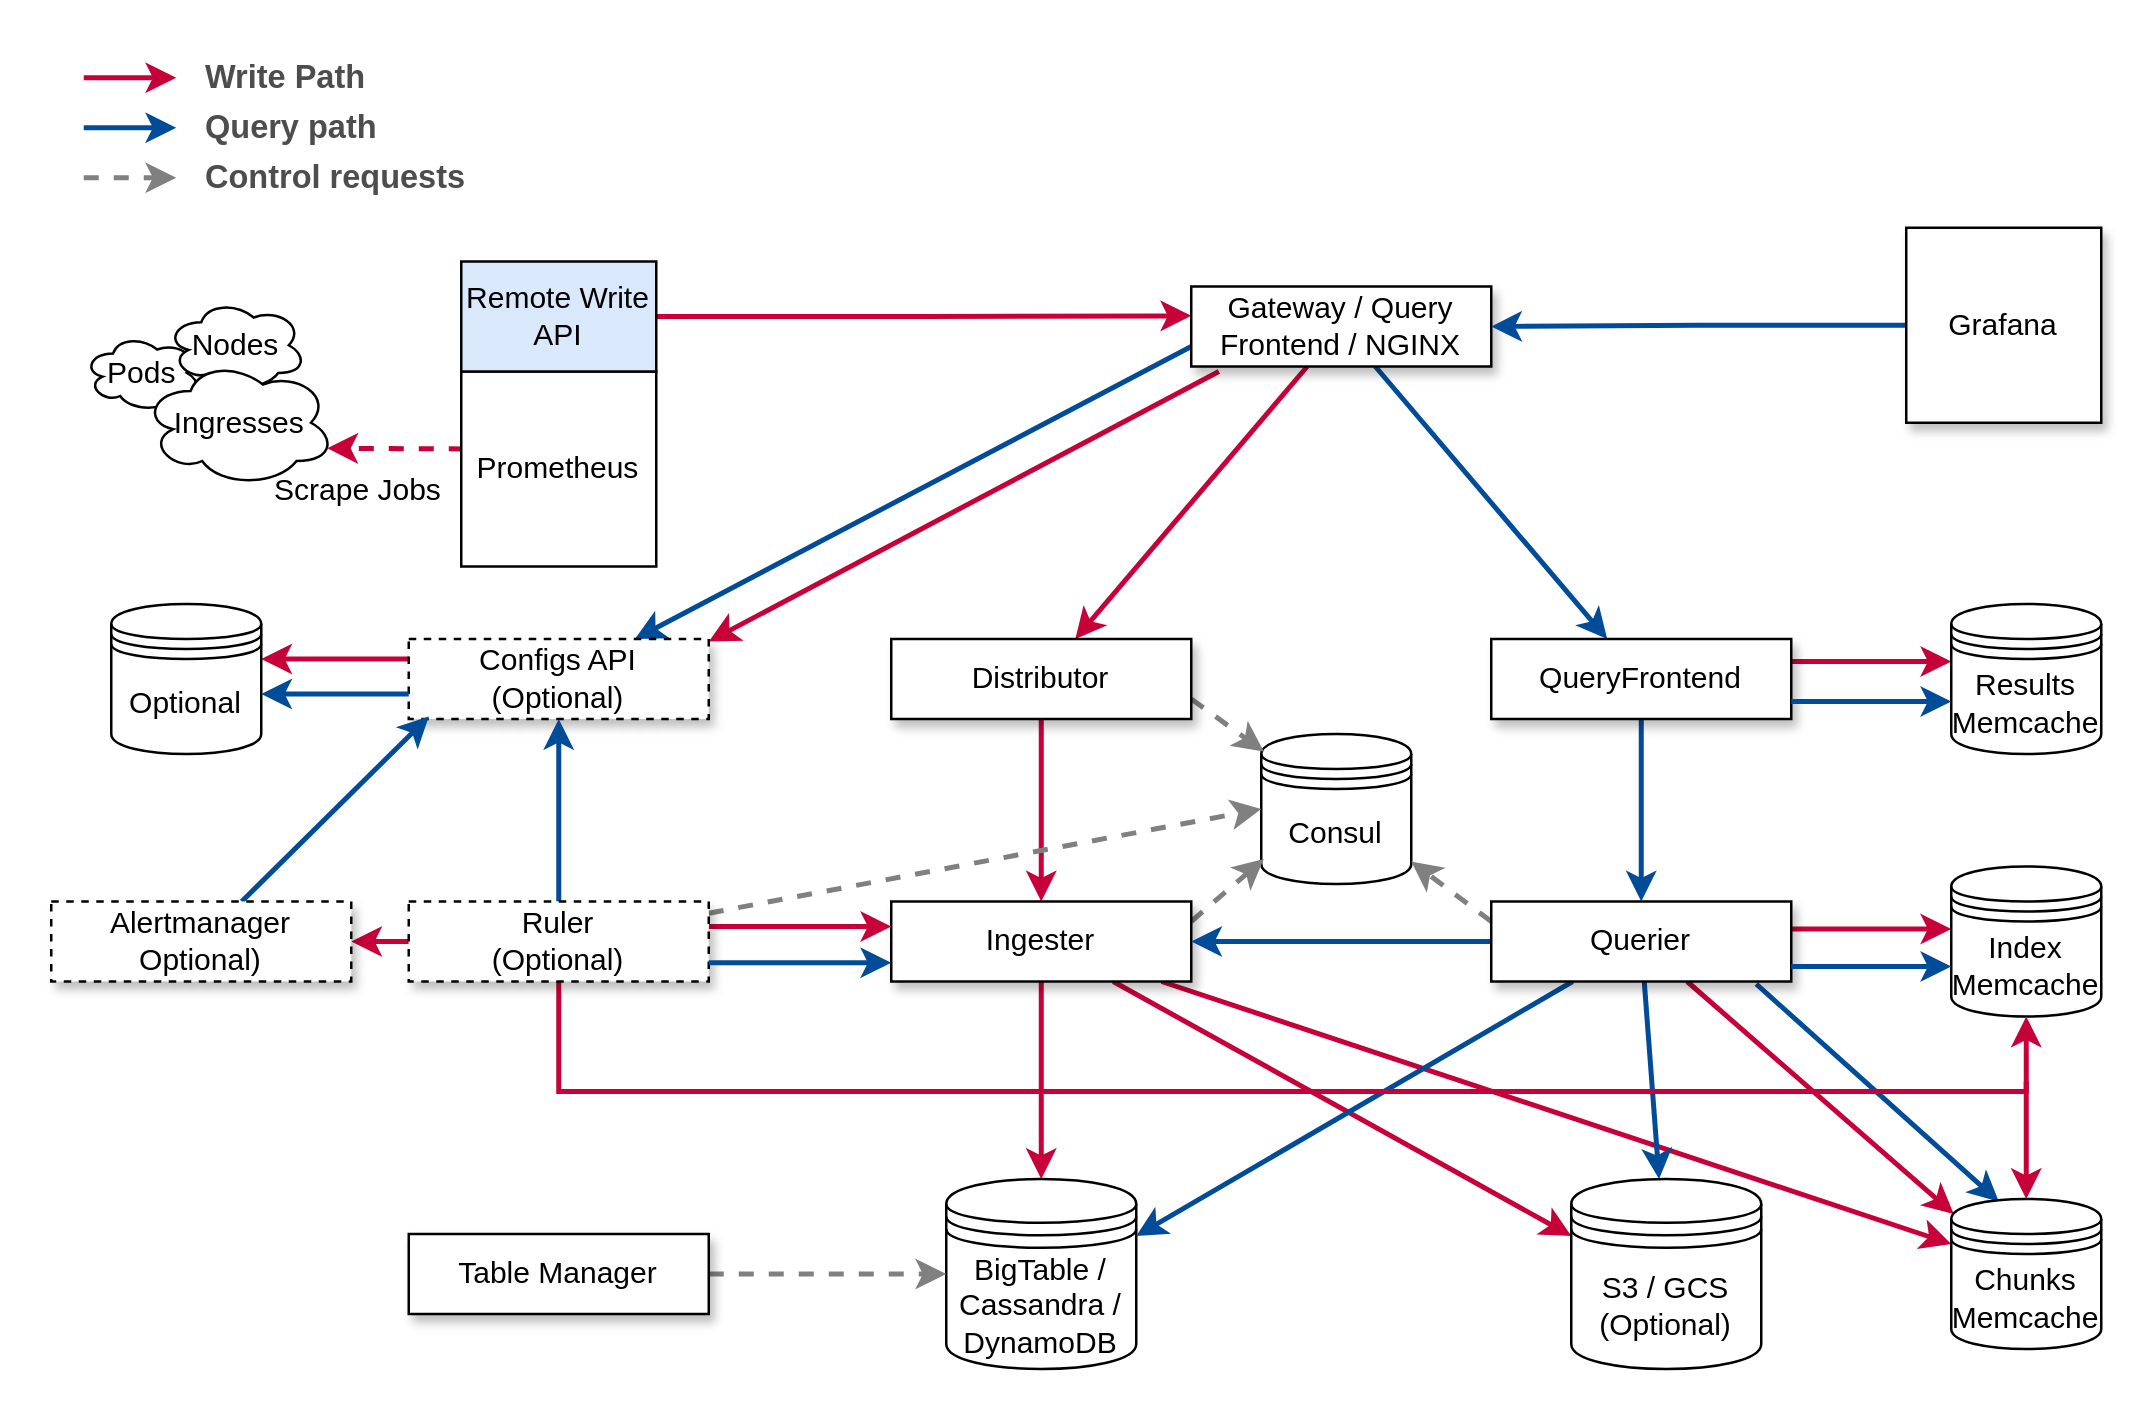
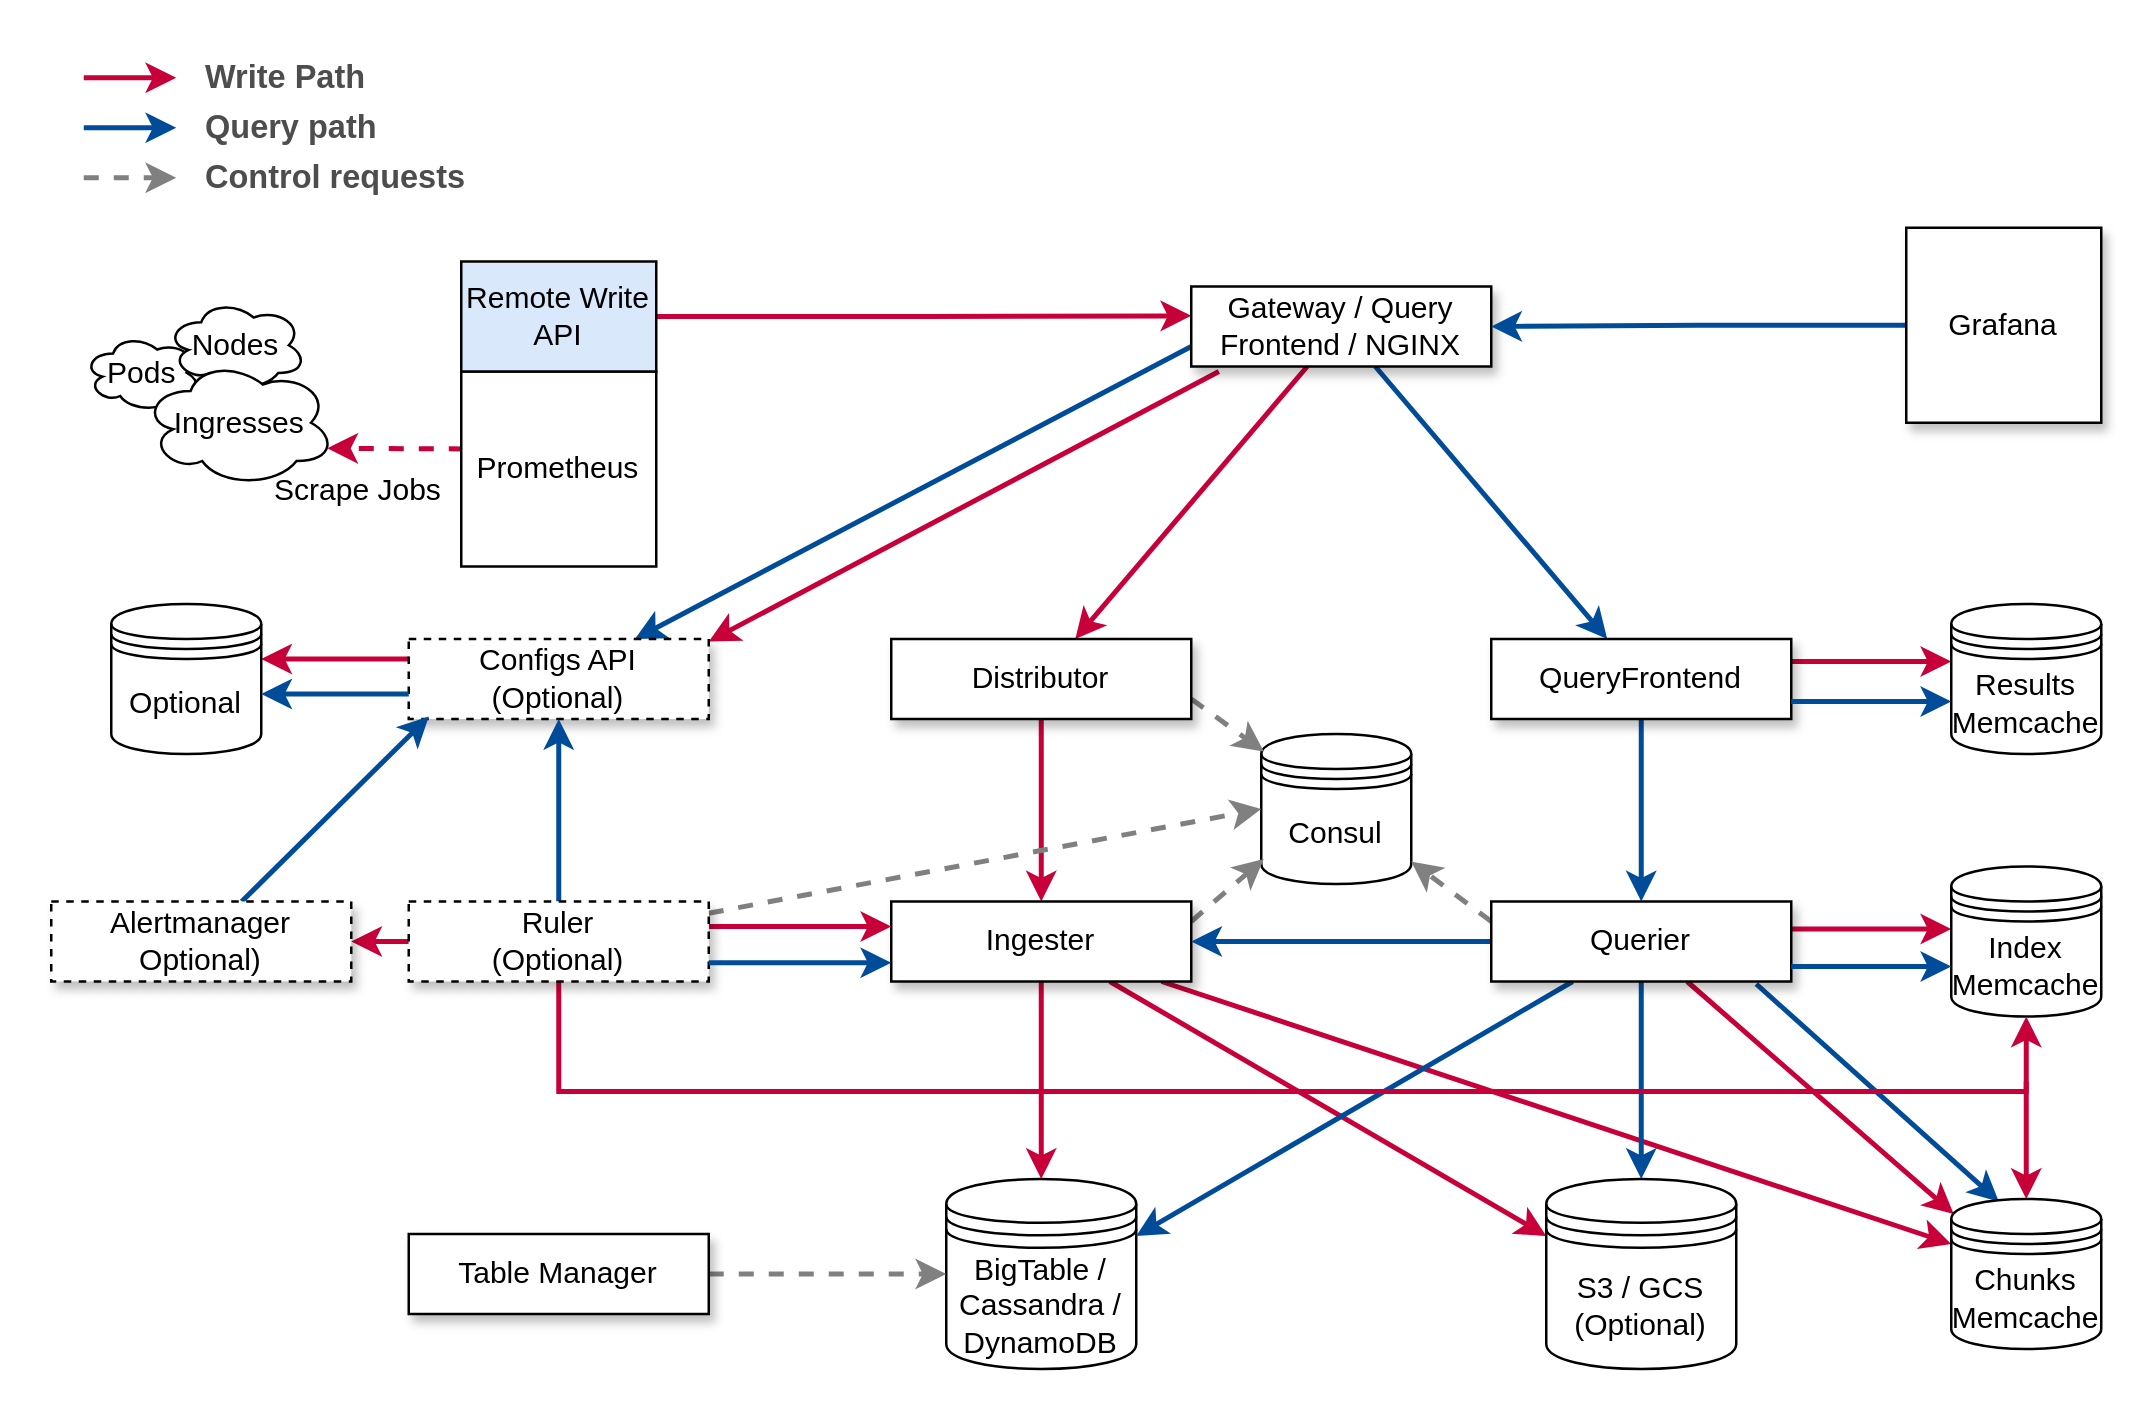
(1666, 1274) -> (1641, 1274)
